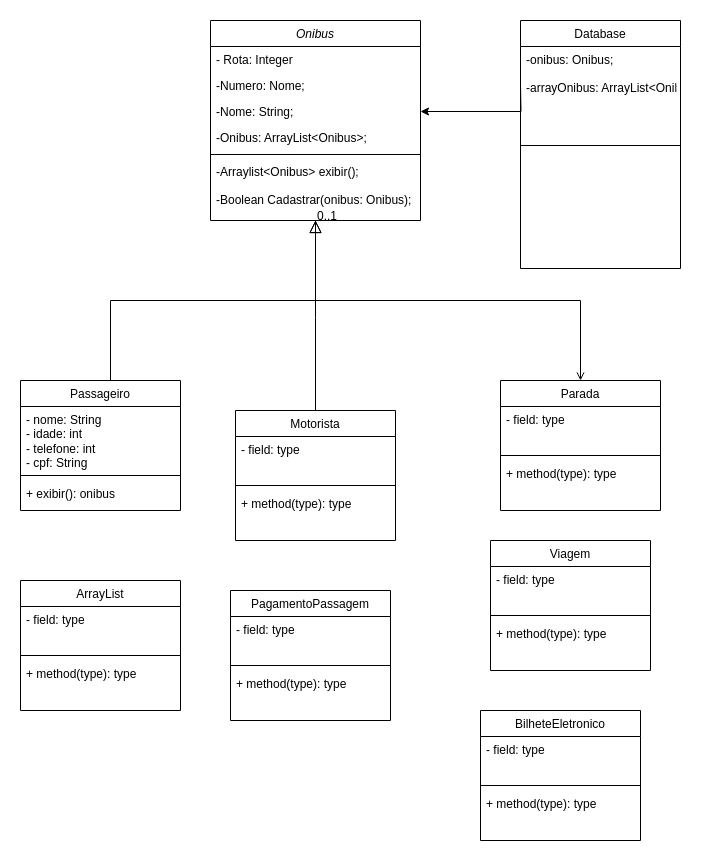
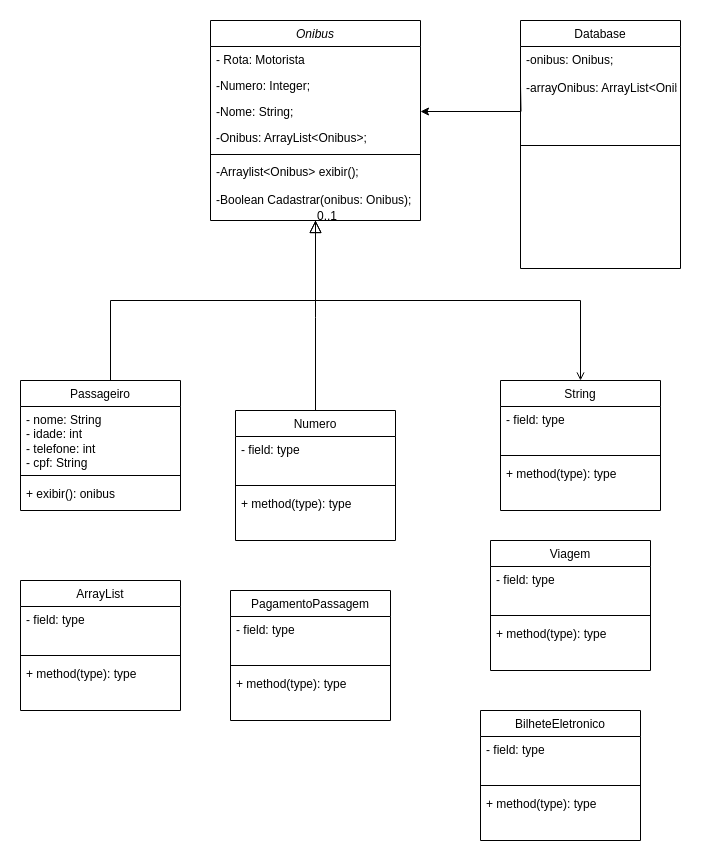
(262, 60) -> (267, 60)
(258, 86) -> (268, 86)
(581, 395) -> (581, 395)
(316, 425) -> (316, 425)
